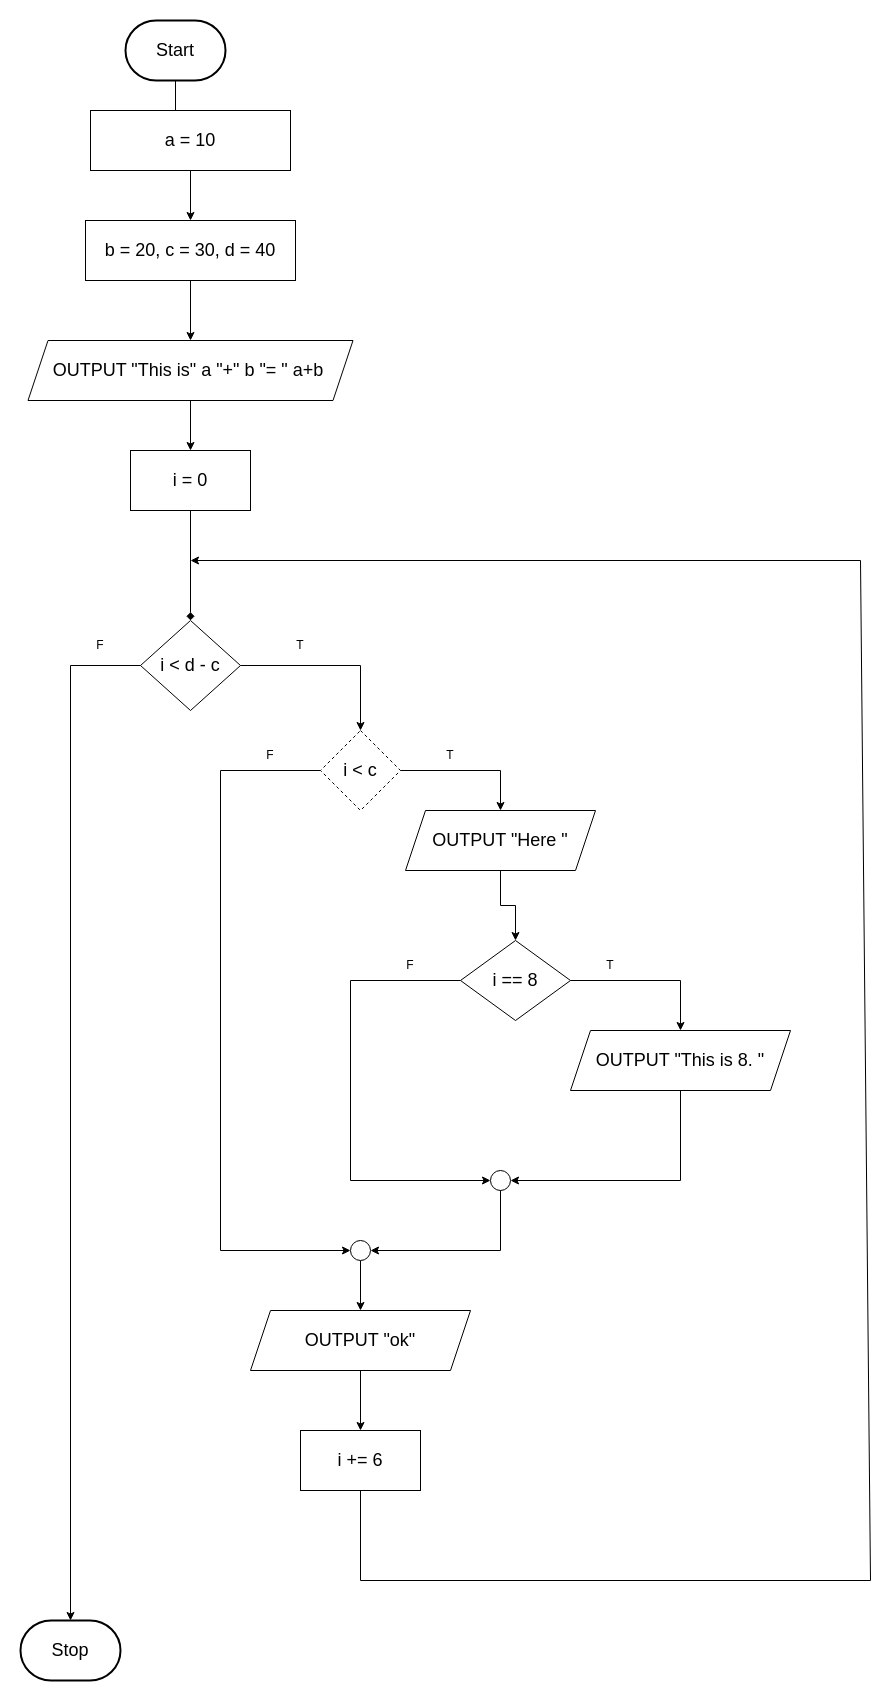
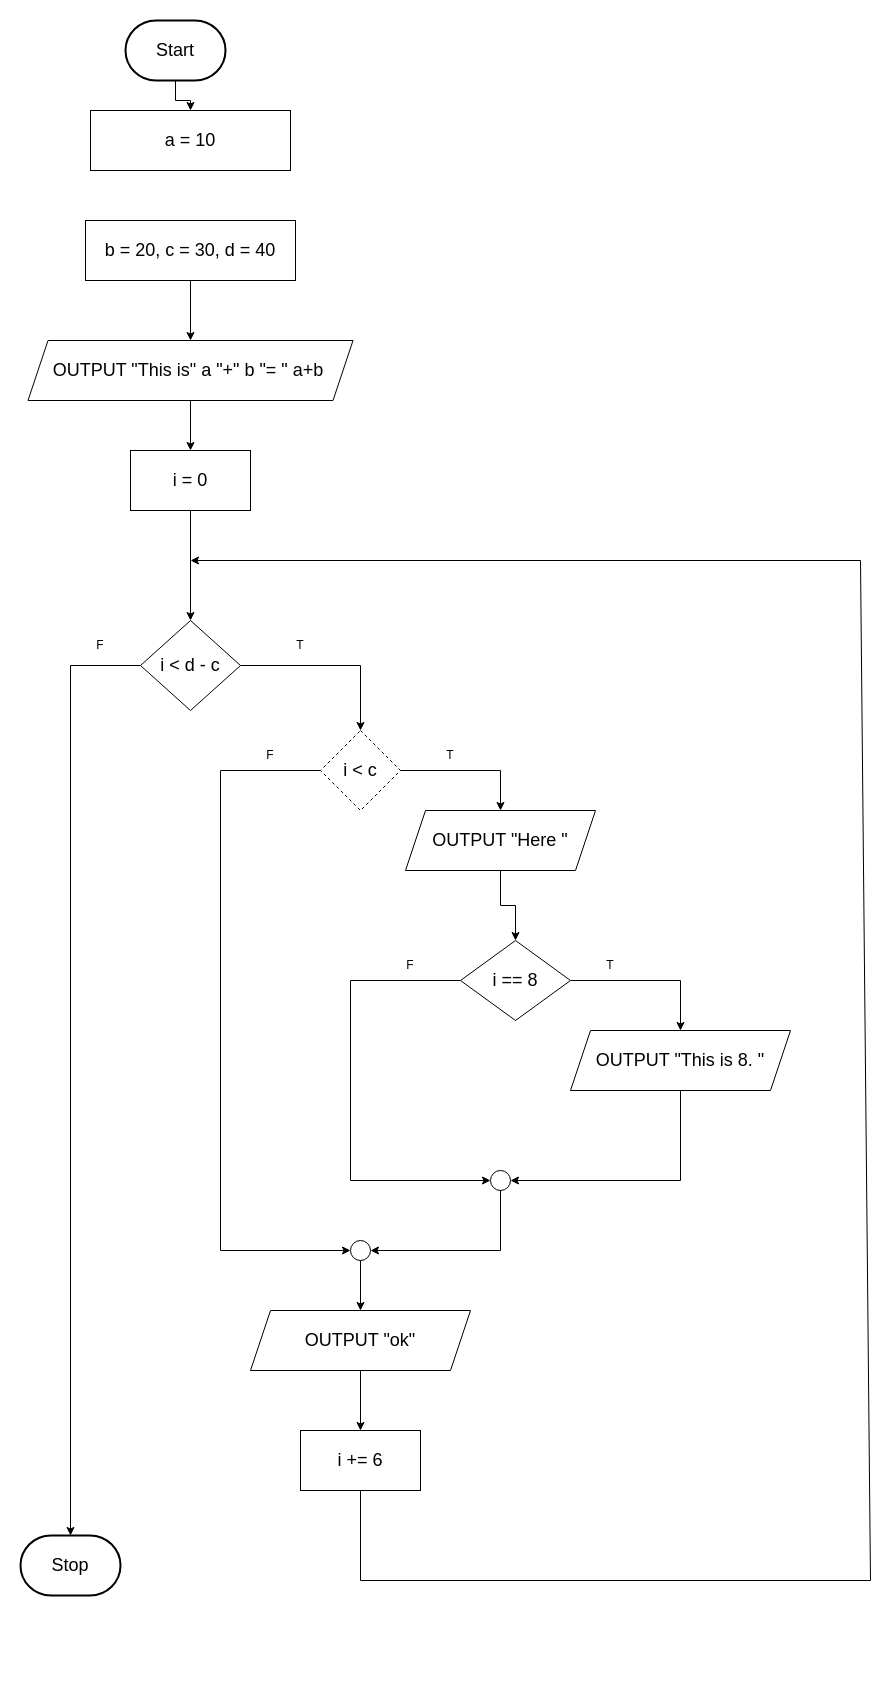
(191, 191) -> (183, 101)
(191, 612) -> (191, 612)
(71, 1651) -> (71, 1566)
